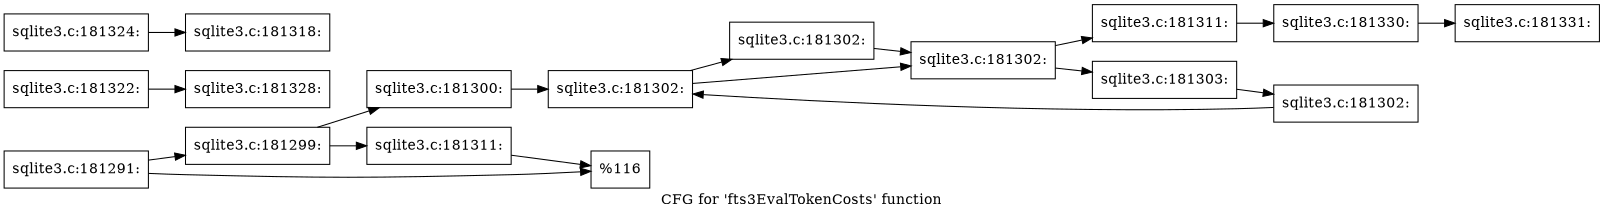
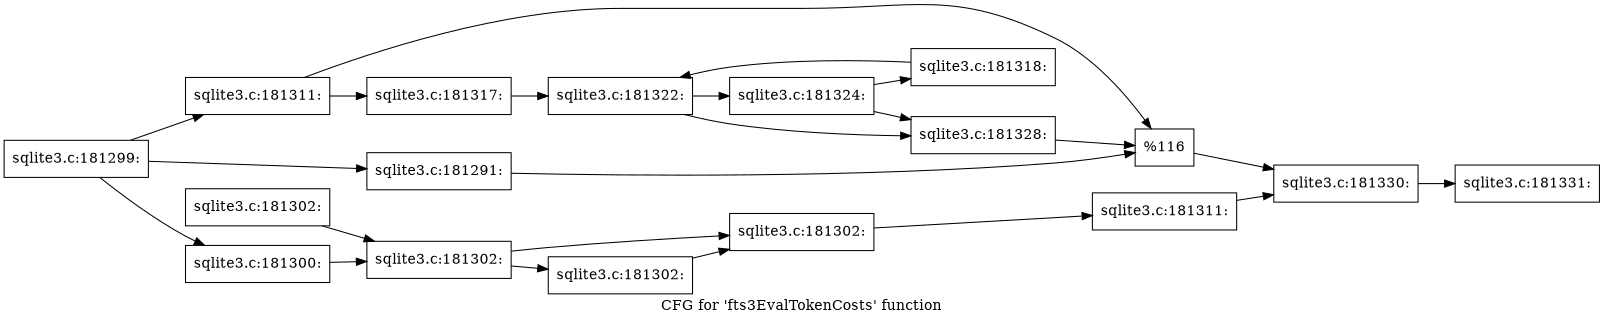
none -> (800, 61)
(1165, 80) -> none
none -> (439, 96)
none -> (706, 96)
none -> (887, 114)
none -> (1090, 142)
(162, 158) -> (252, 165)
none -> (1229, 160)
